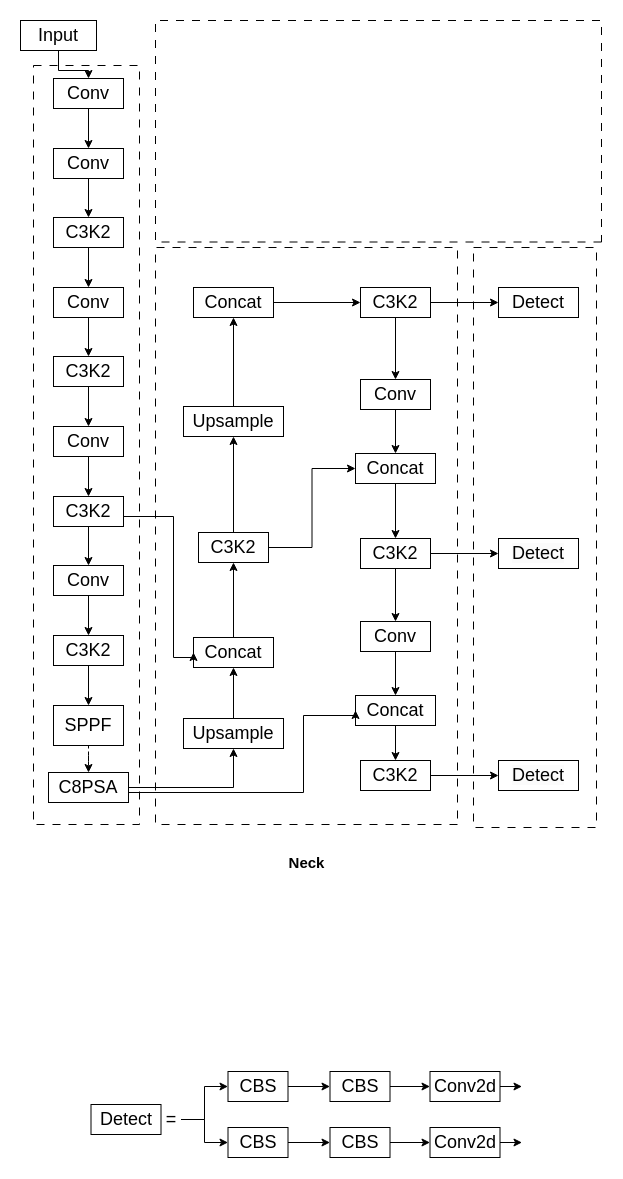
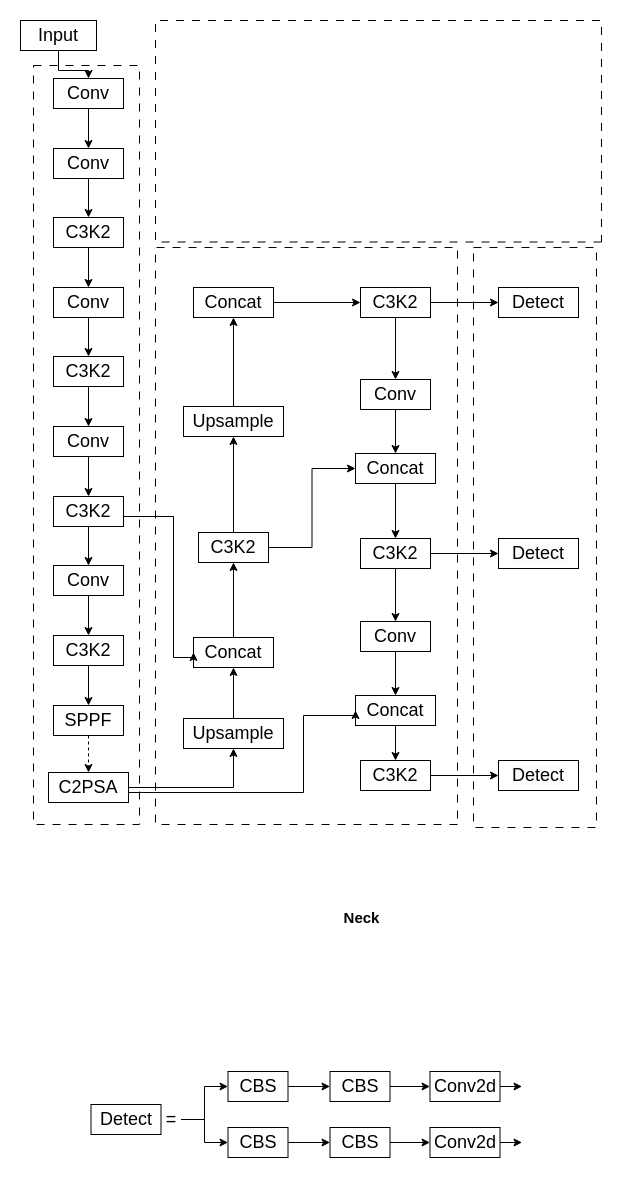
(89, 726) -> (89, 721)
(89, 788) -> (89, 788)
(307, 863) -> (362, 918)
